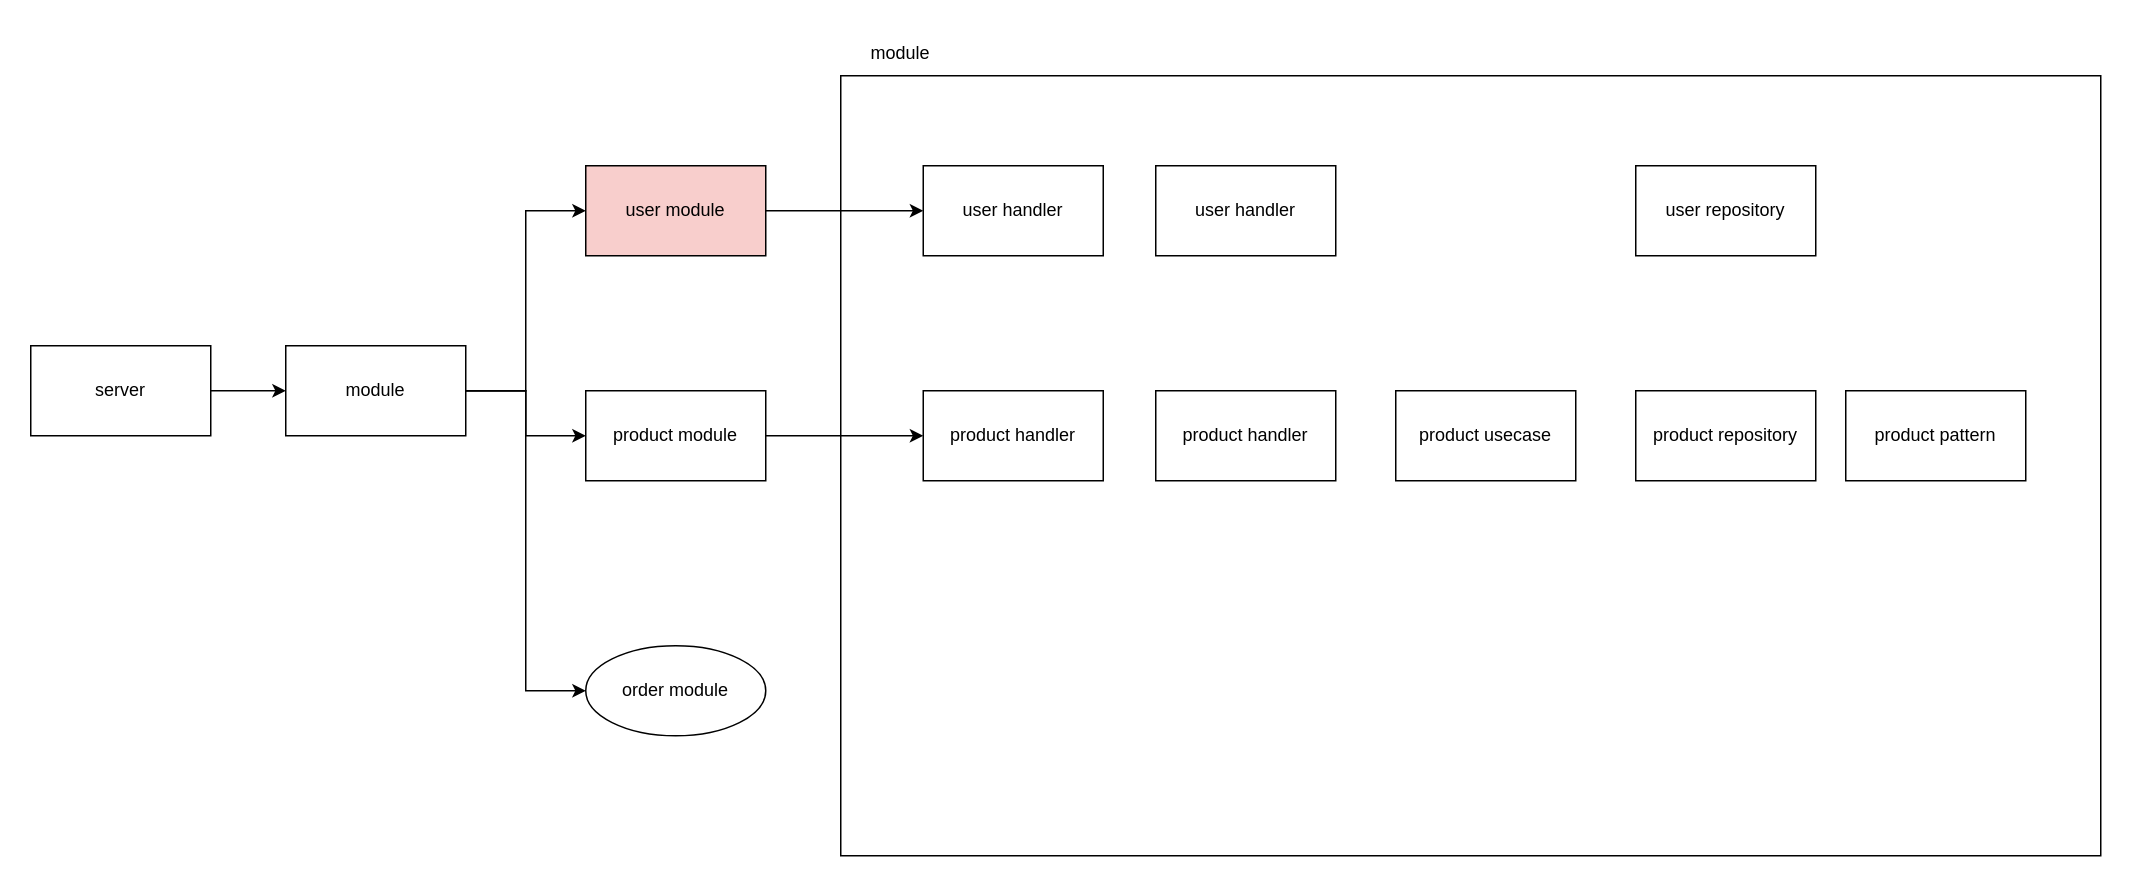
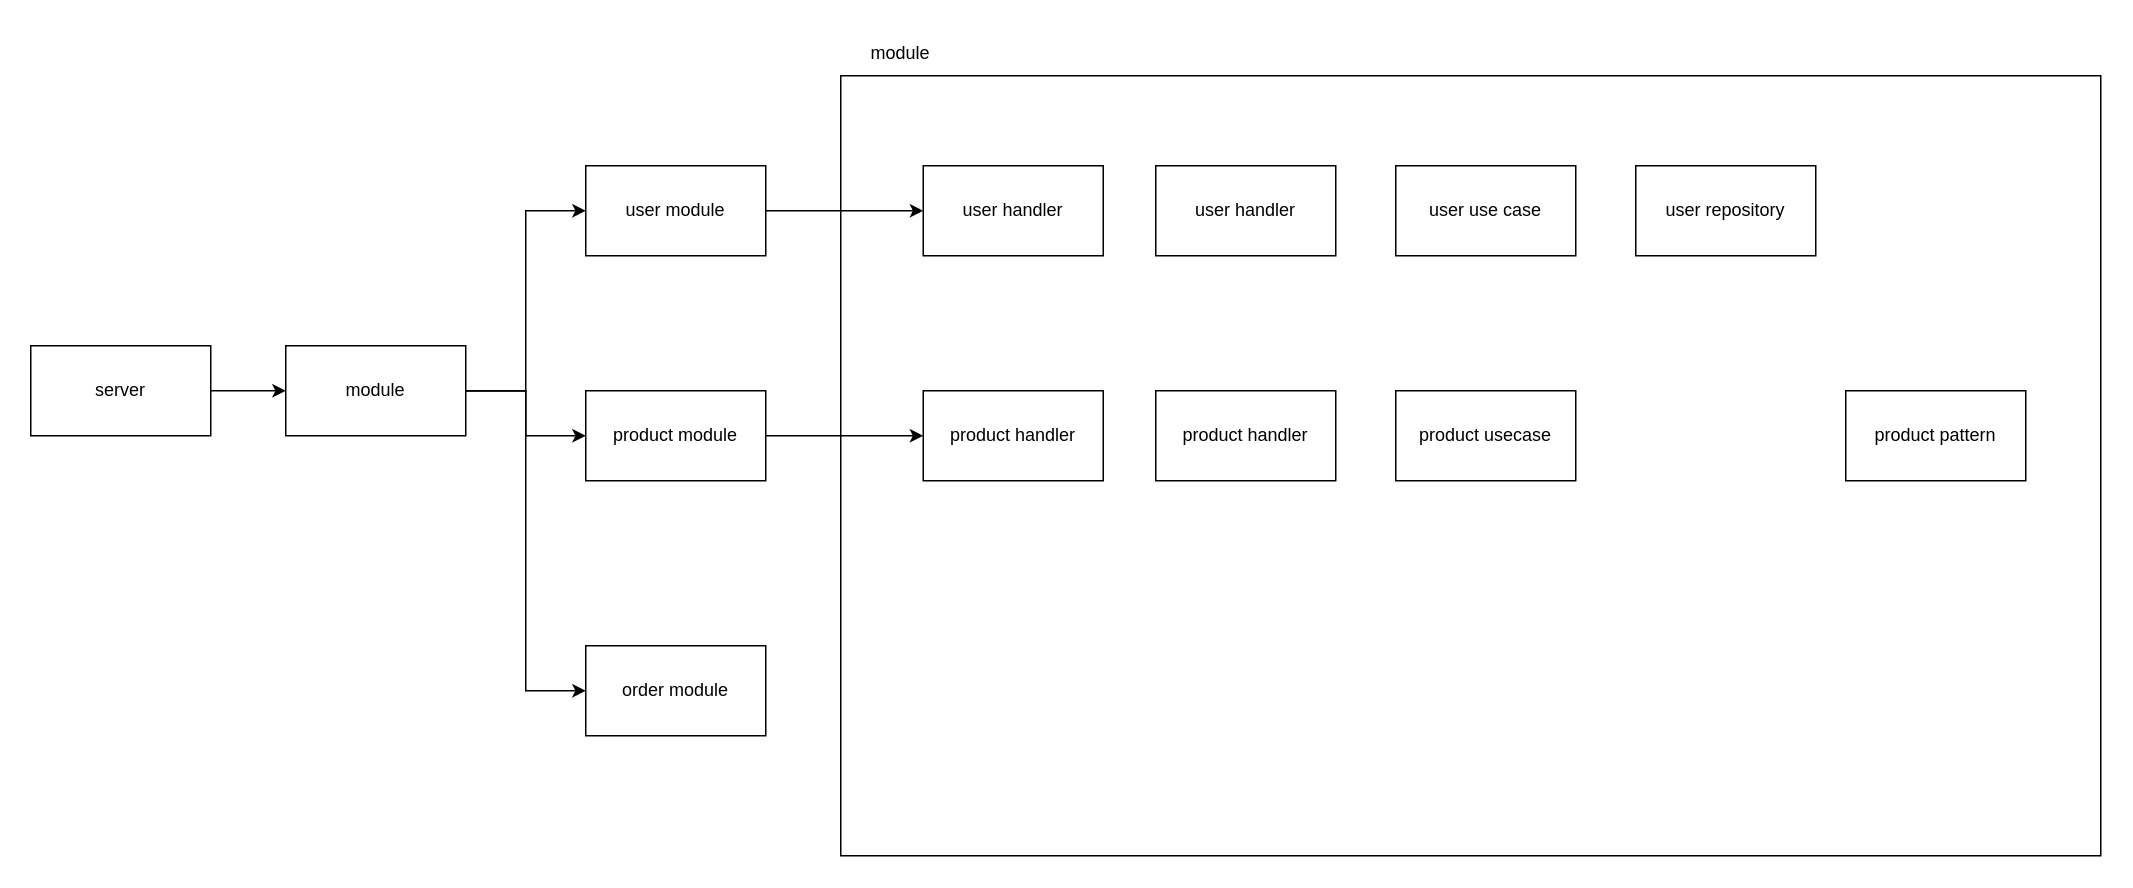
(676, 211) -> (676, 211)
none -> (1486, 211)
(1726, 436) -> none
(676, 691) -> (676, 691)
